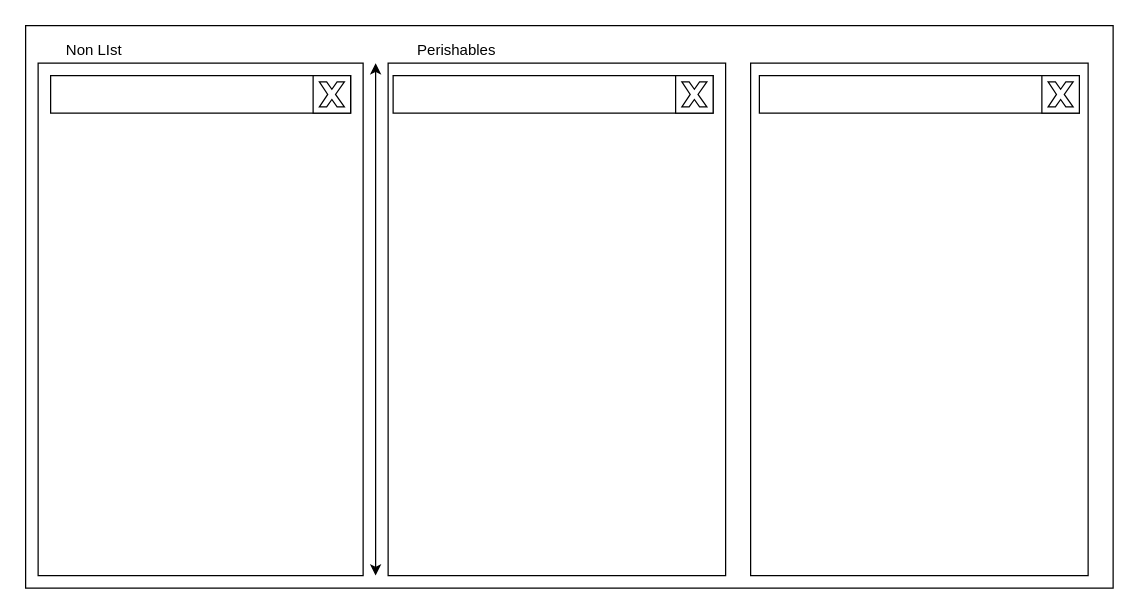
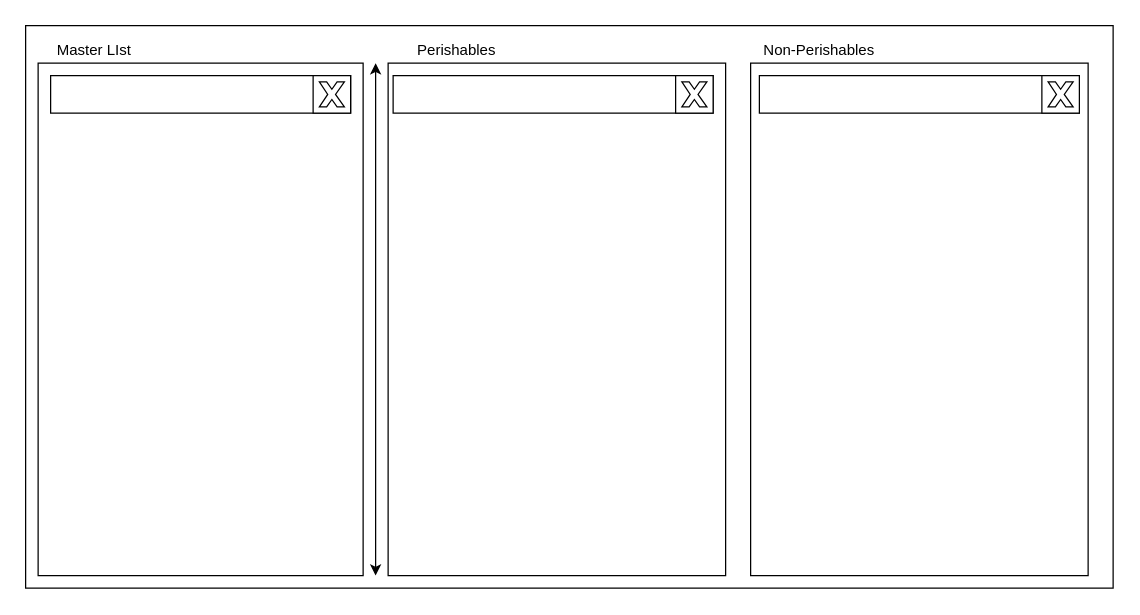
(94, 51) -> (94, 51)
none -> (819, 51)
